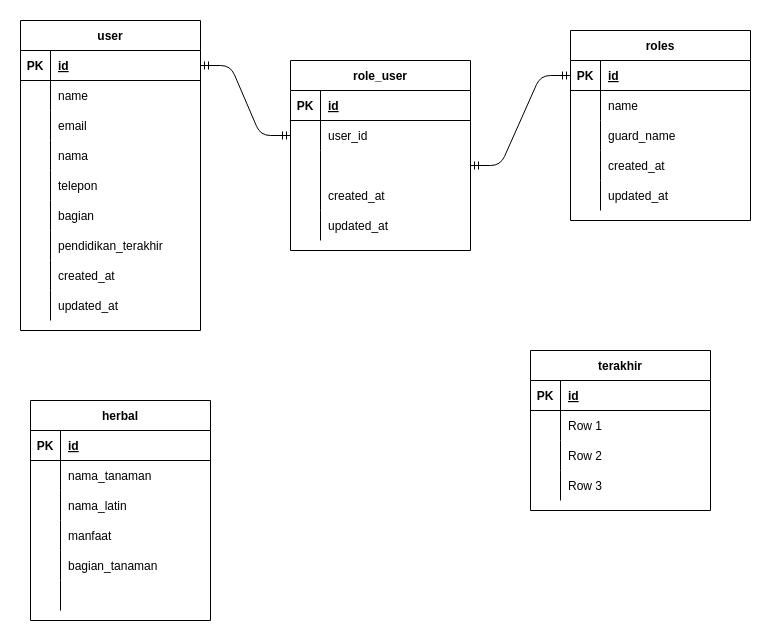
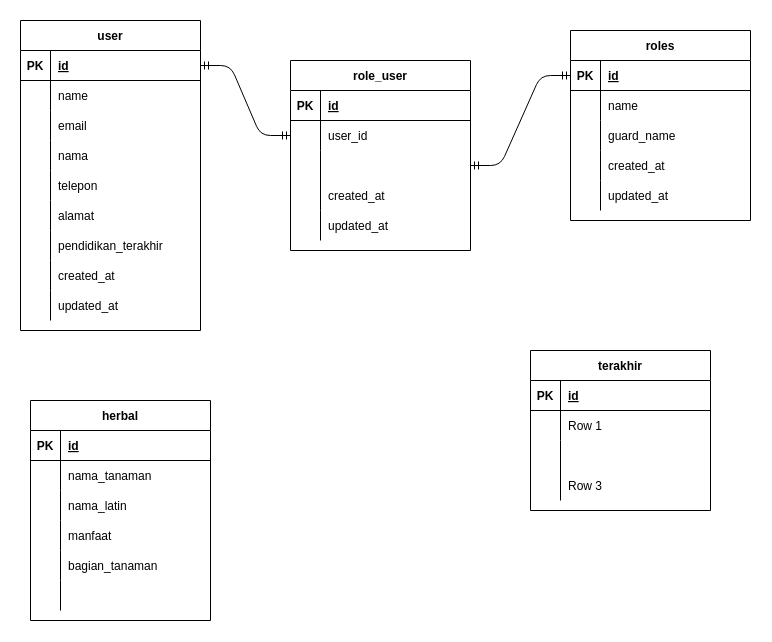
(77, 216) -> (77, 216)
(636, 456) -> none
